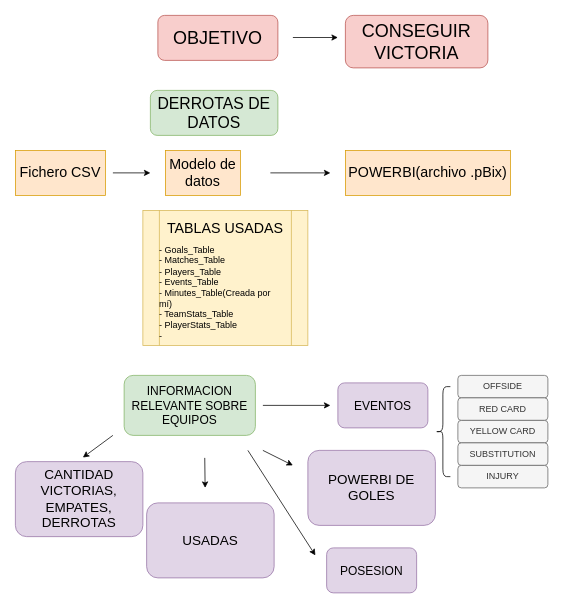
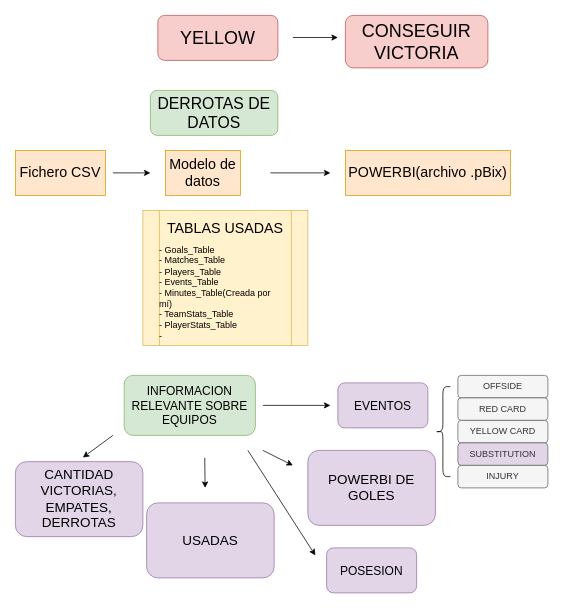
(218, 38) -> (218, 38)
(503, 454) -> (503, 454)
